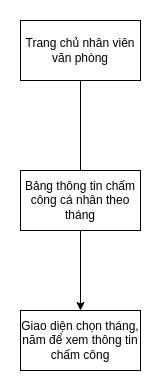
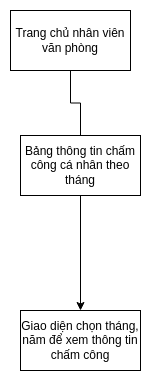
(81, 51) -> (71, 41)
(81, 201) -> (81, 166)
